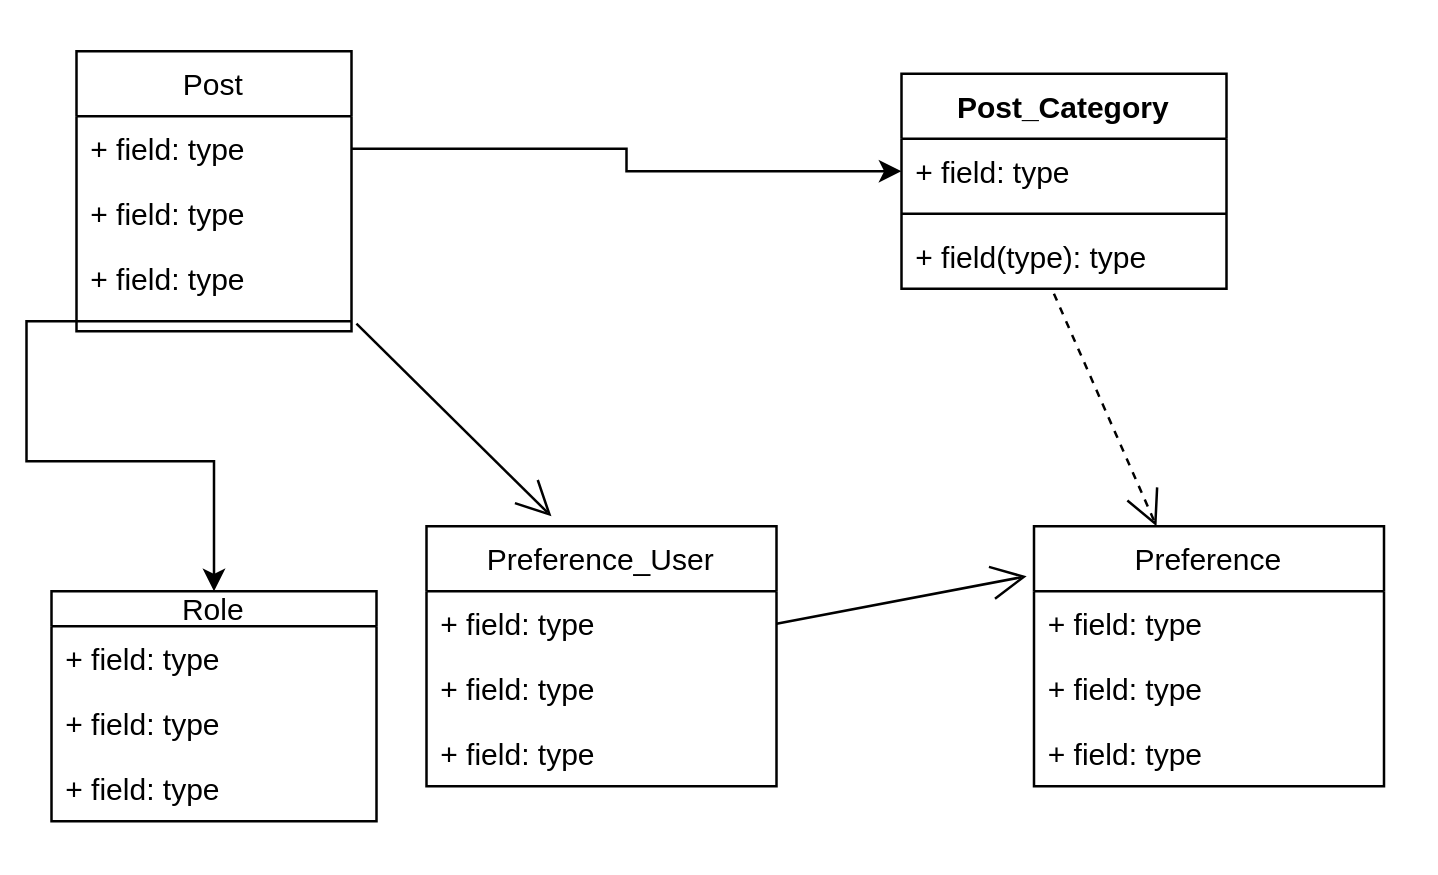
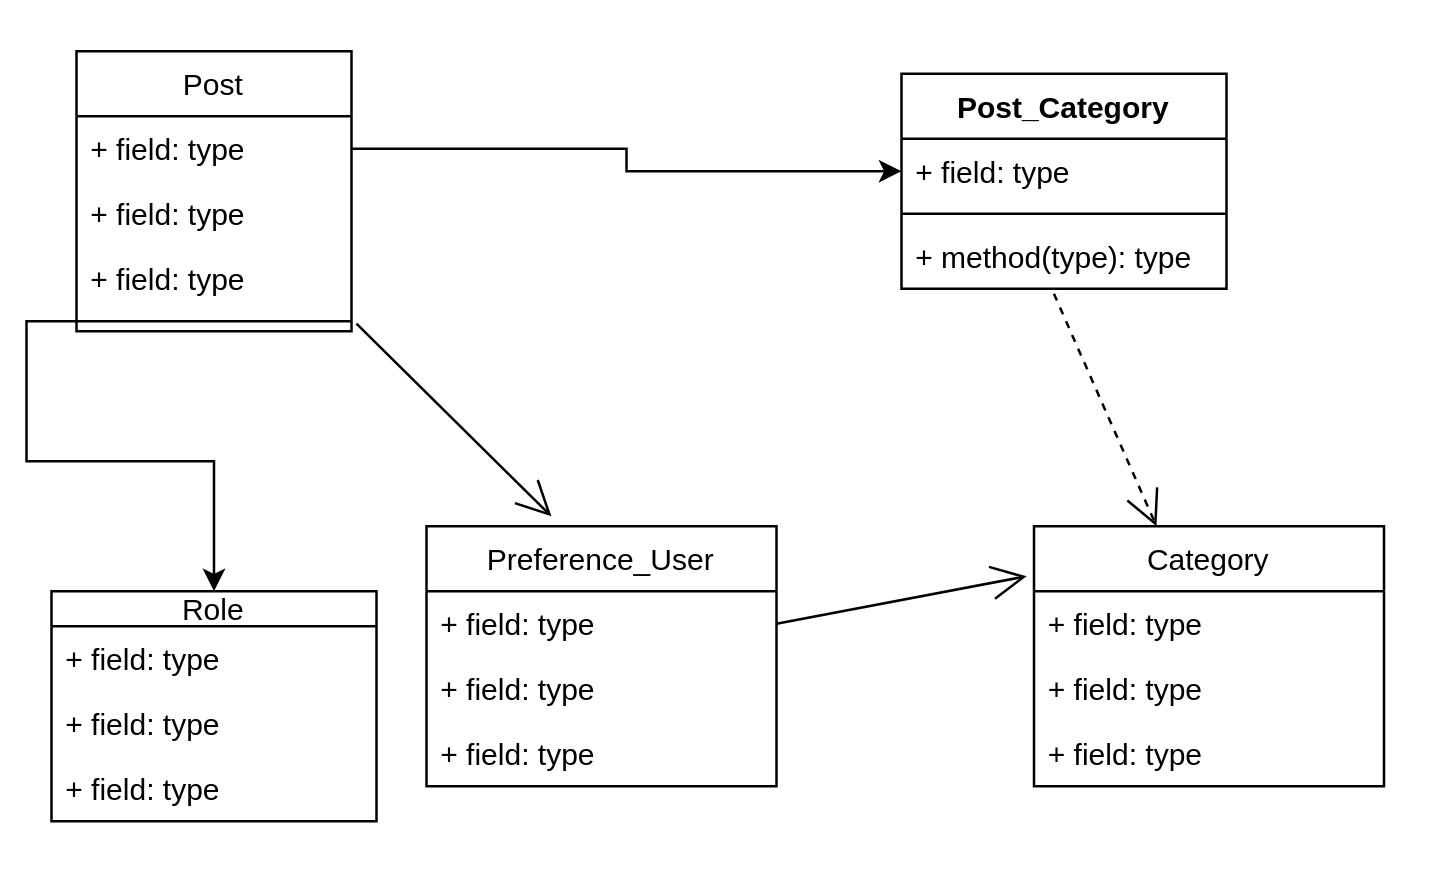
(1055, 258) -> (1071, 258)
(1208, 560) -> (1208, 560)
